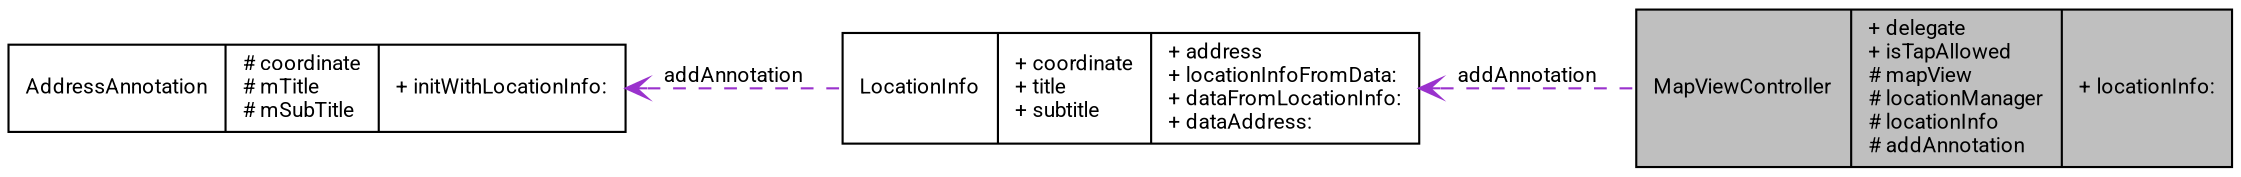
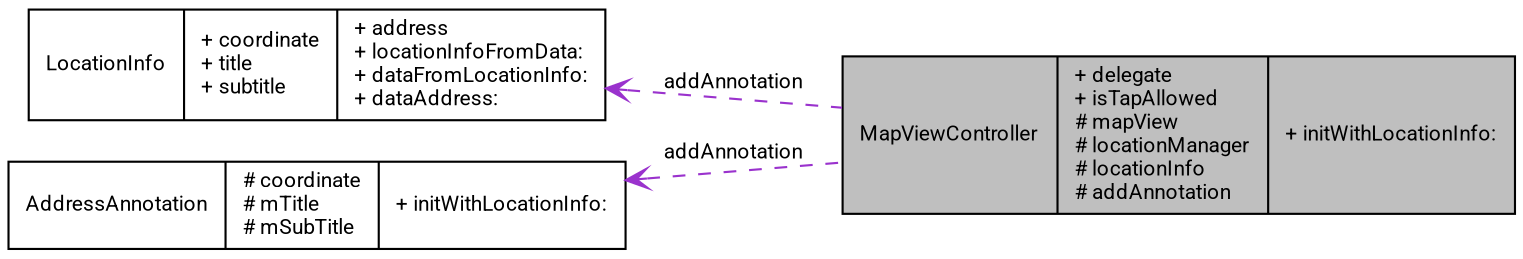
(2147, 87) -> (1392, 134)
(745, 88) -> (745, 170)
